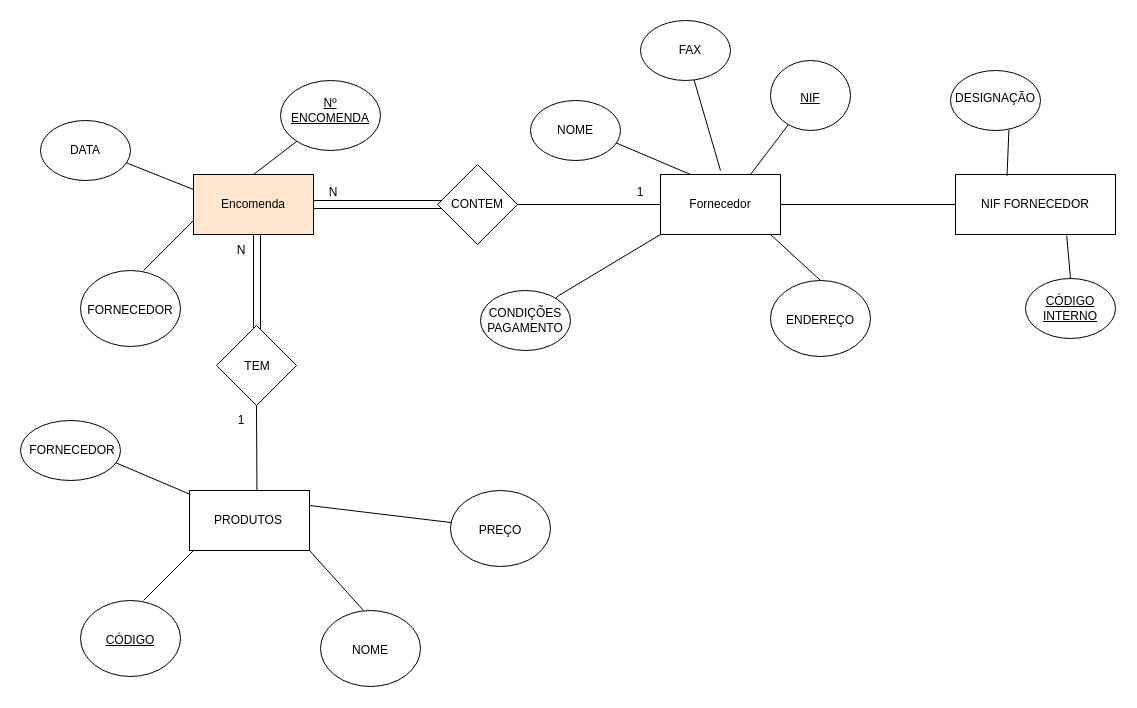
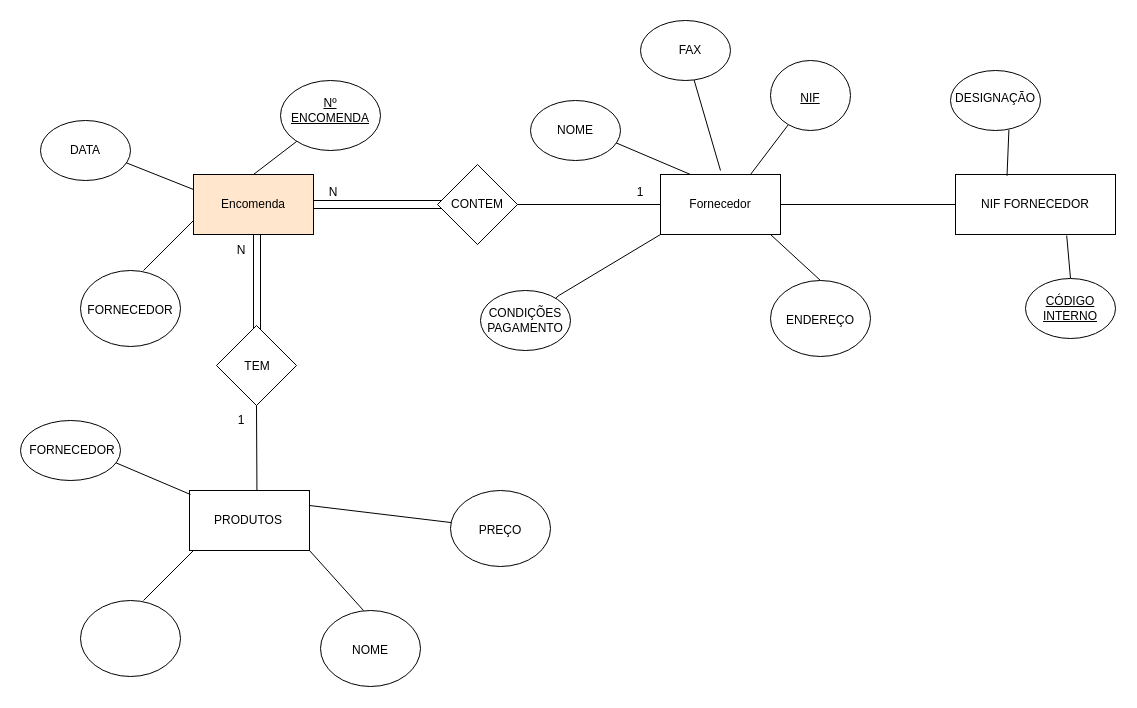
(131, 641) -> none
